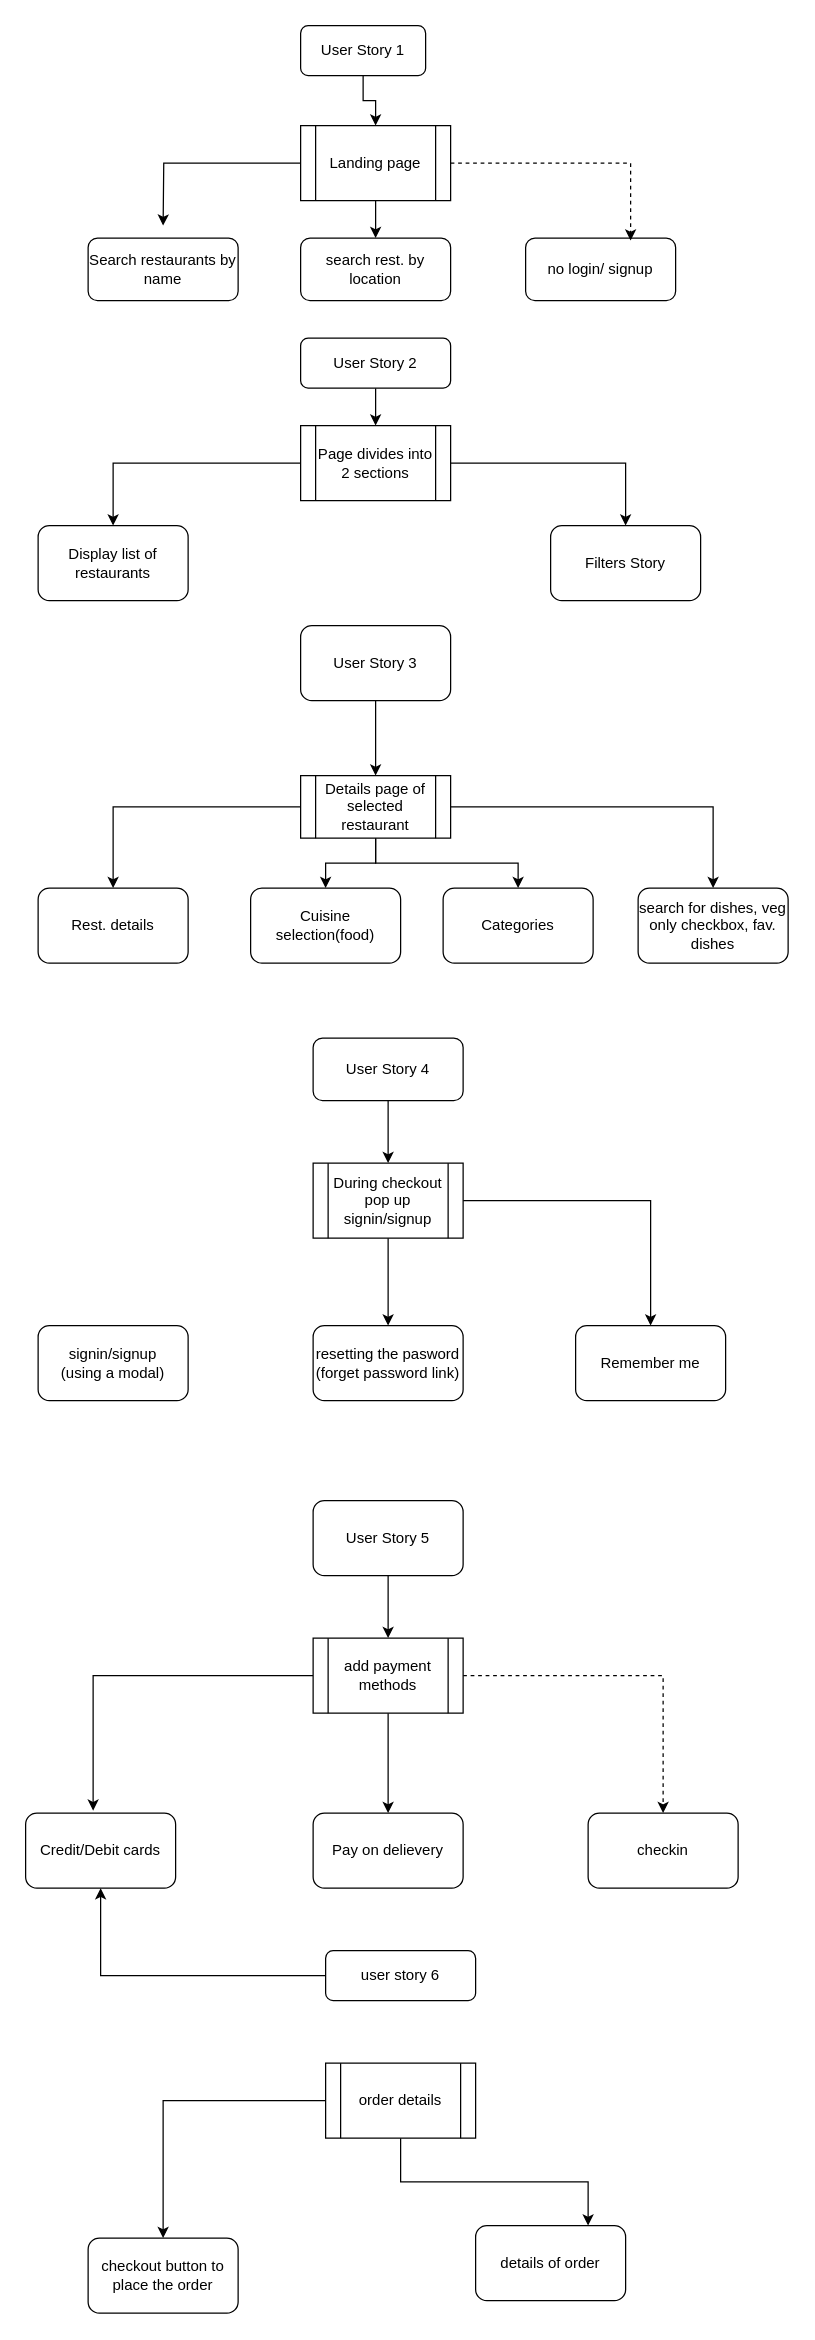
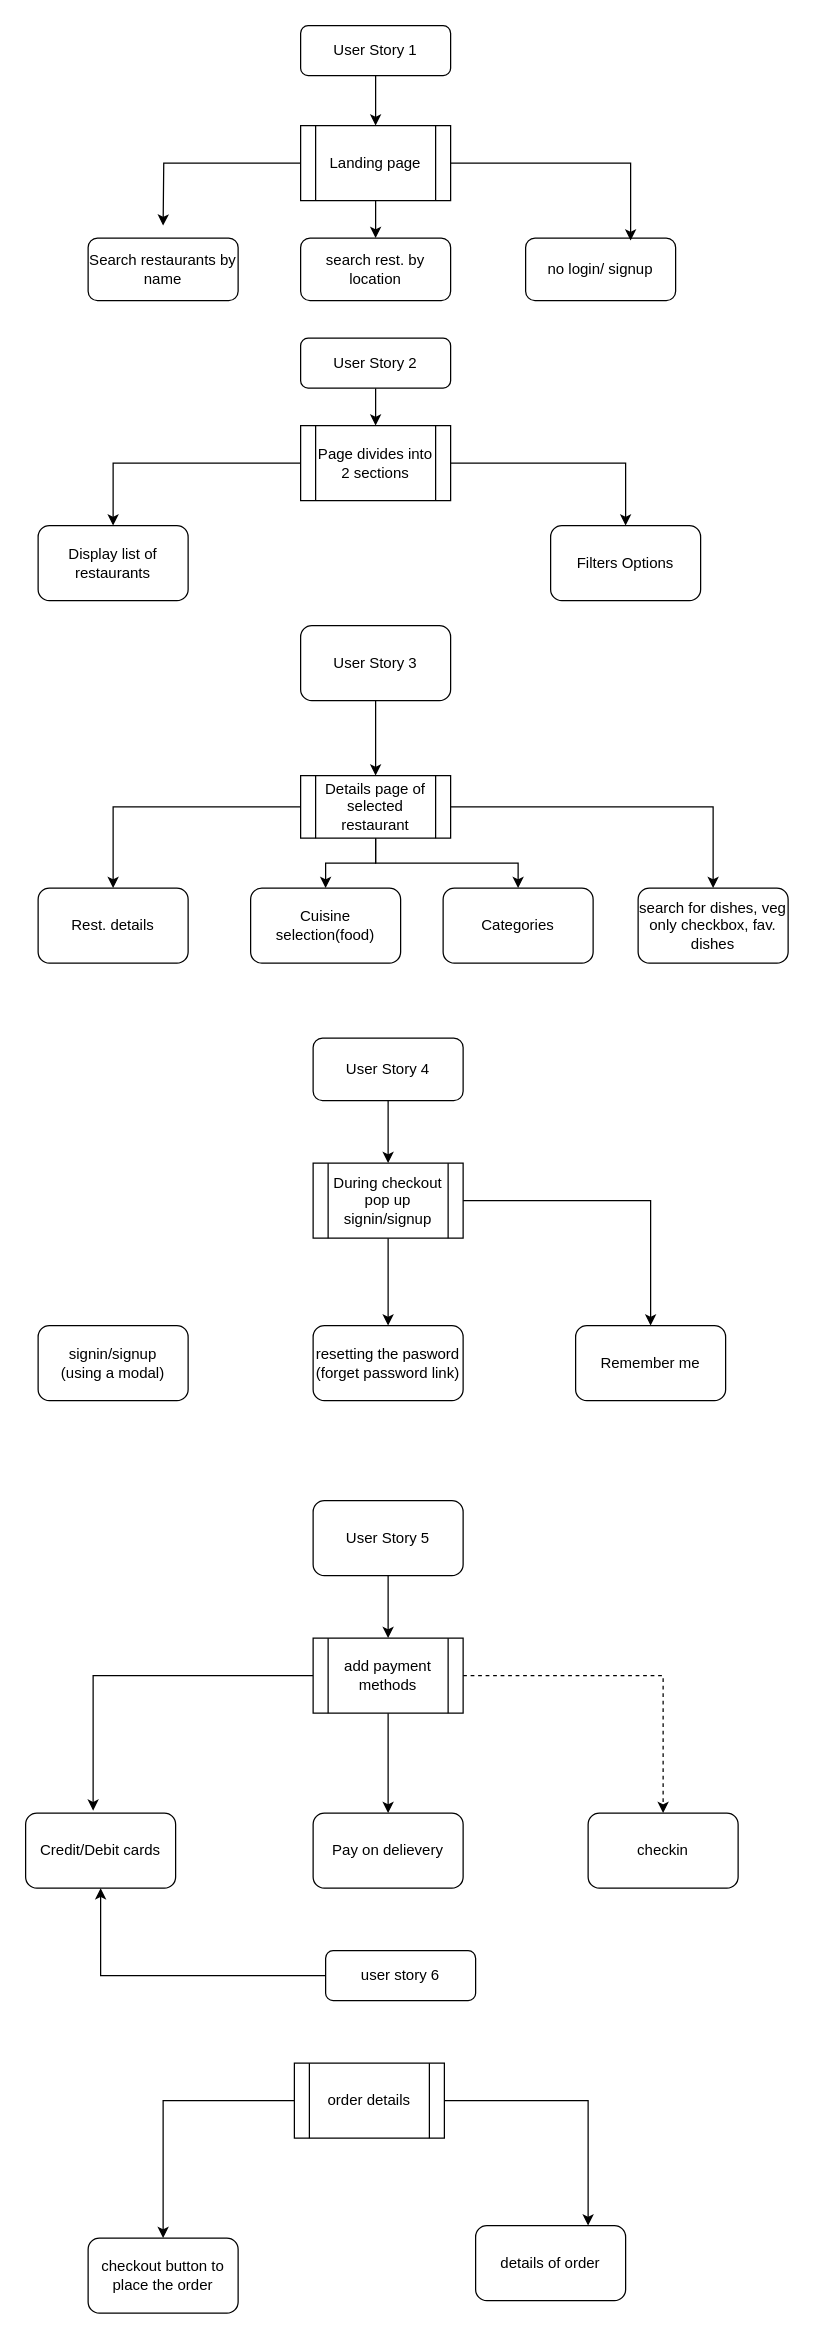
(363, 51) -> (376, 51)
(576, 163) -> (576, 163)
(626, 563) -> (626, 563)
(401, 2101) -> (369, 2101)
